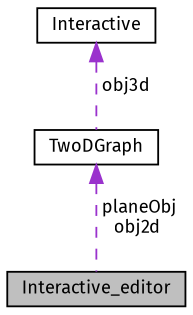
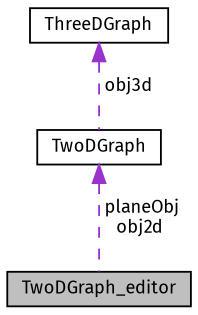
(96, 25) -> (99, 25)
(96, 289) -> (99, 289)
